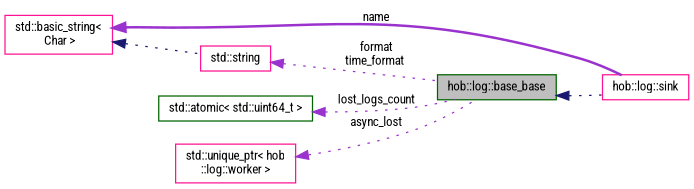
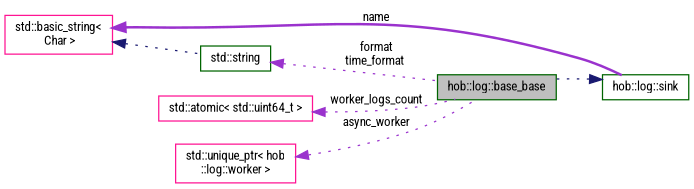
(236, 59) -> (236, 59)
(646, 87) -> (646, 87)
(586, 96) -> (573, 79)
(375, 100) -> (375, 100)
(236, 109) -> (236, 109)
(375, 123) -> (375, 123)
